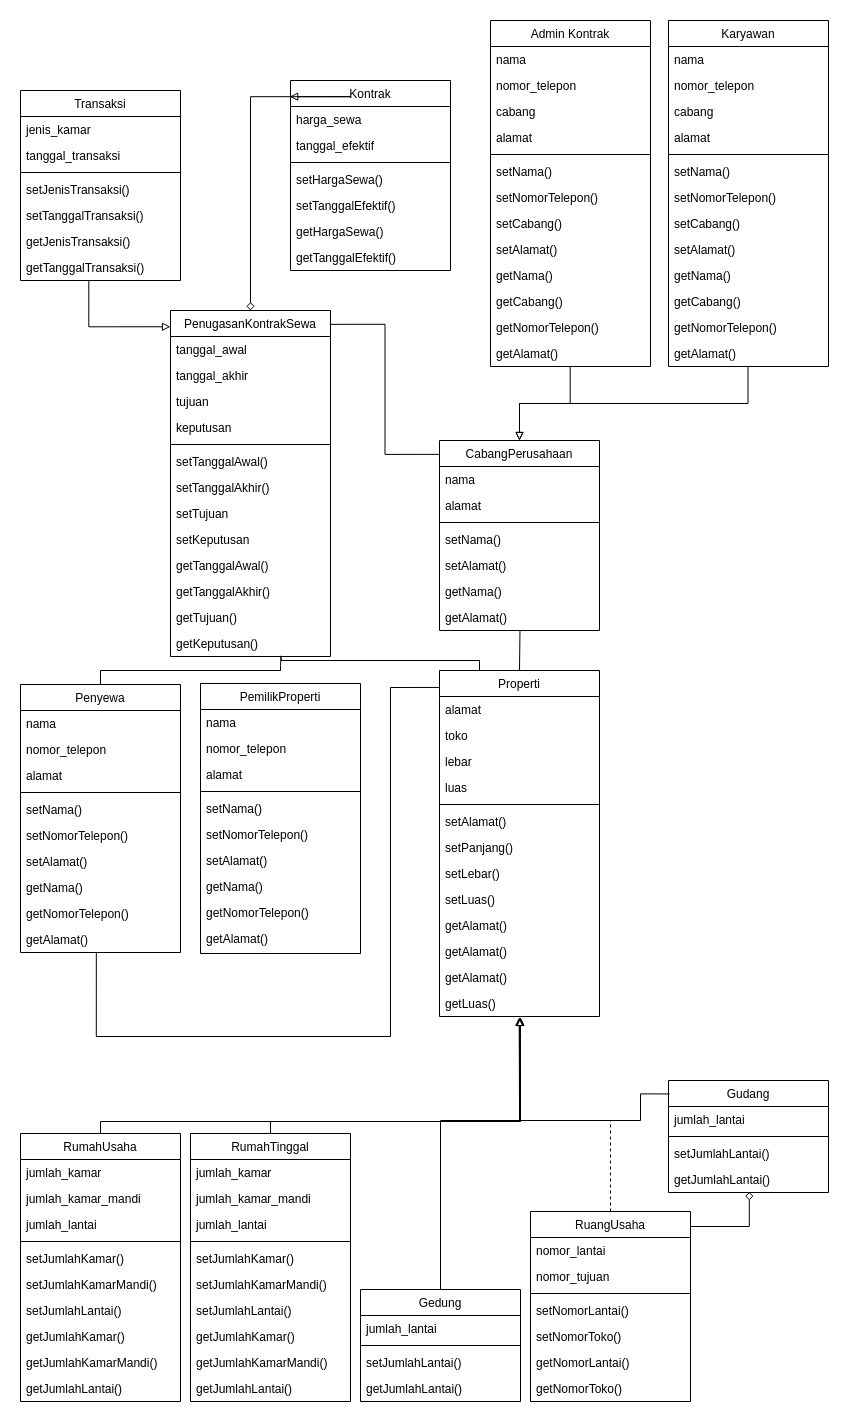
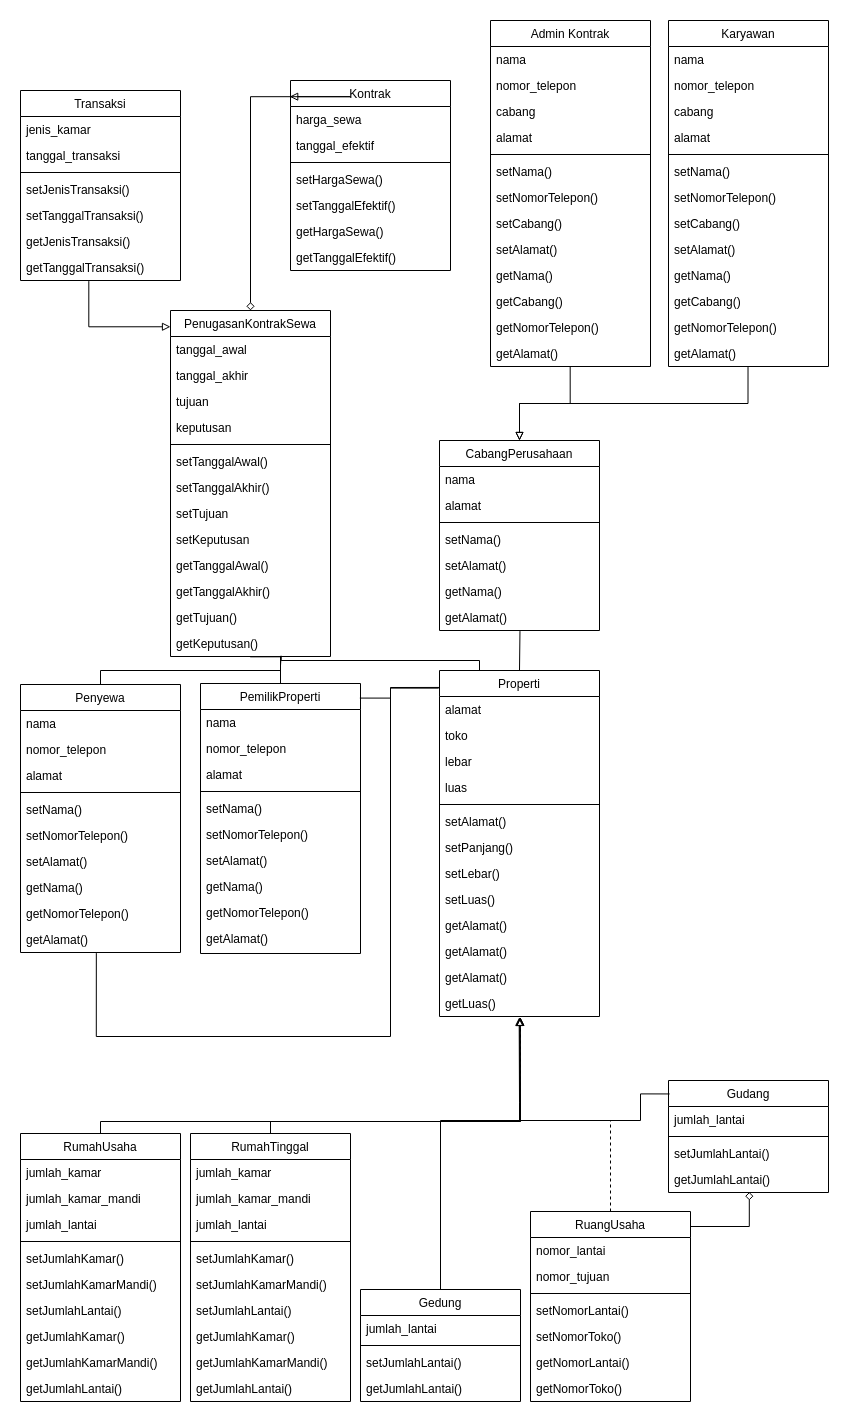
(385, 388) -> none
none -> (281, 678)
none -> (374, 698)
